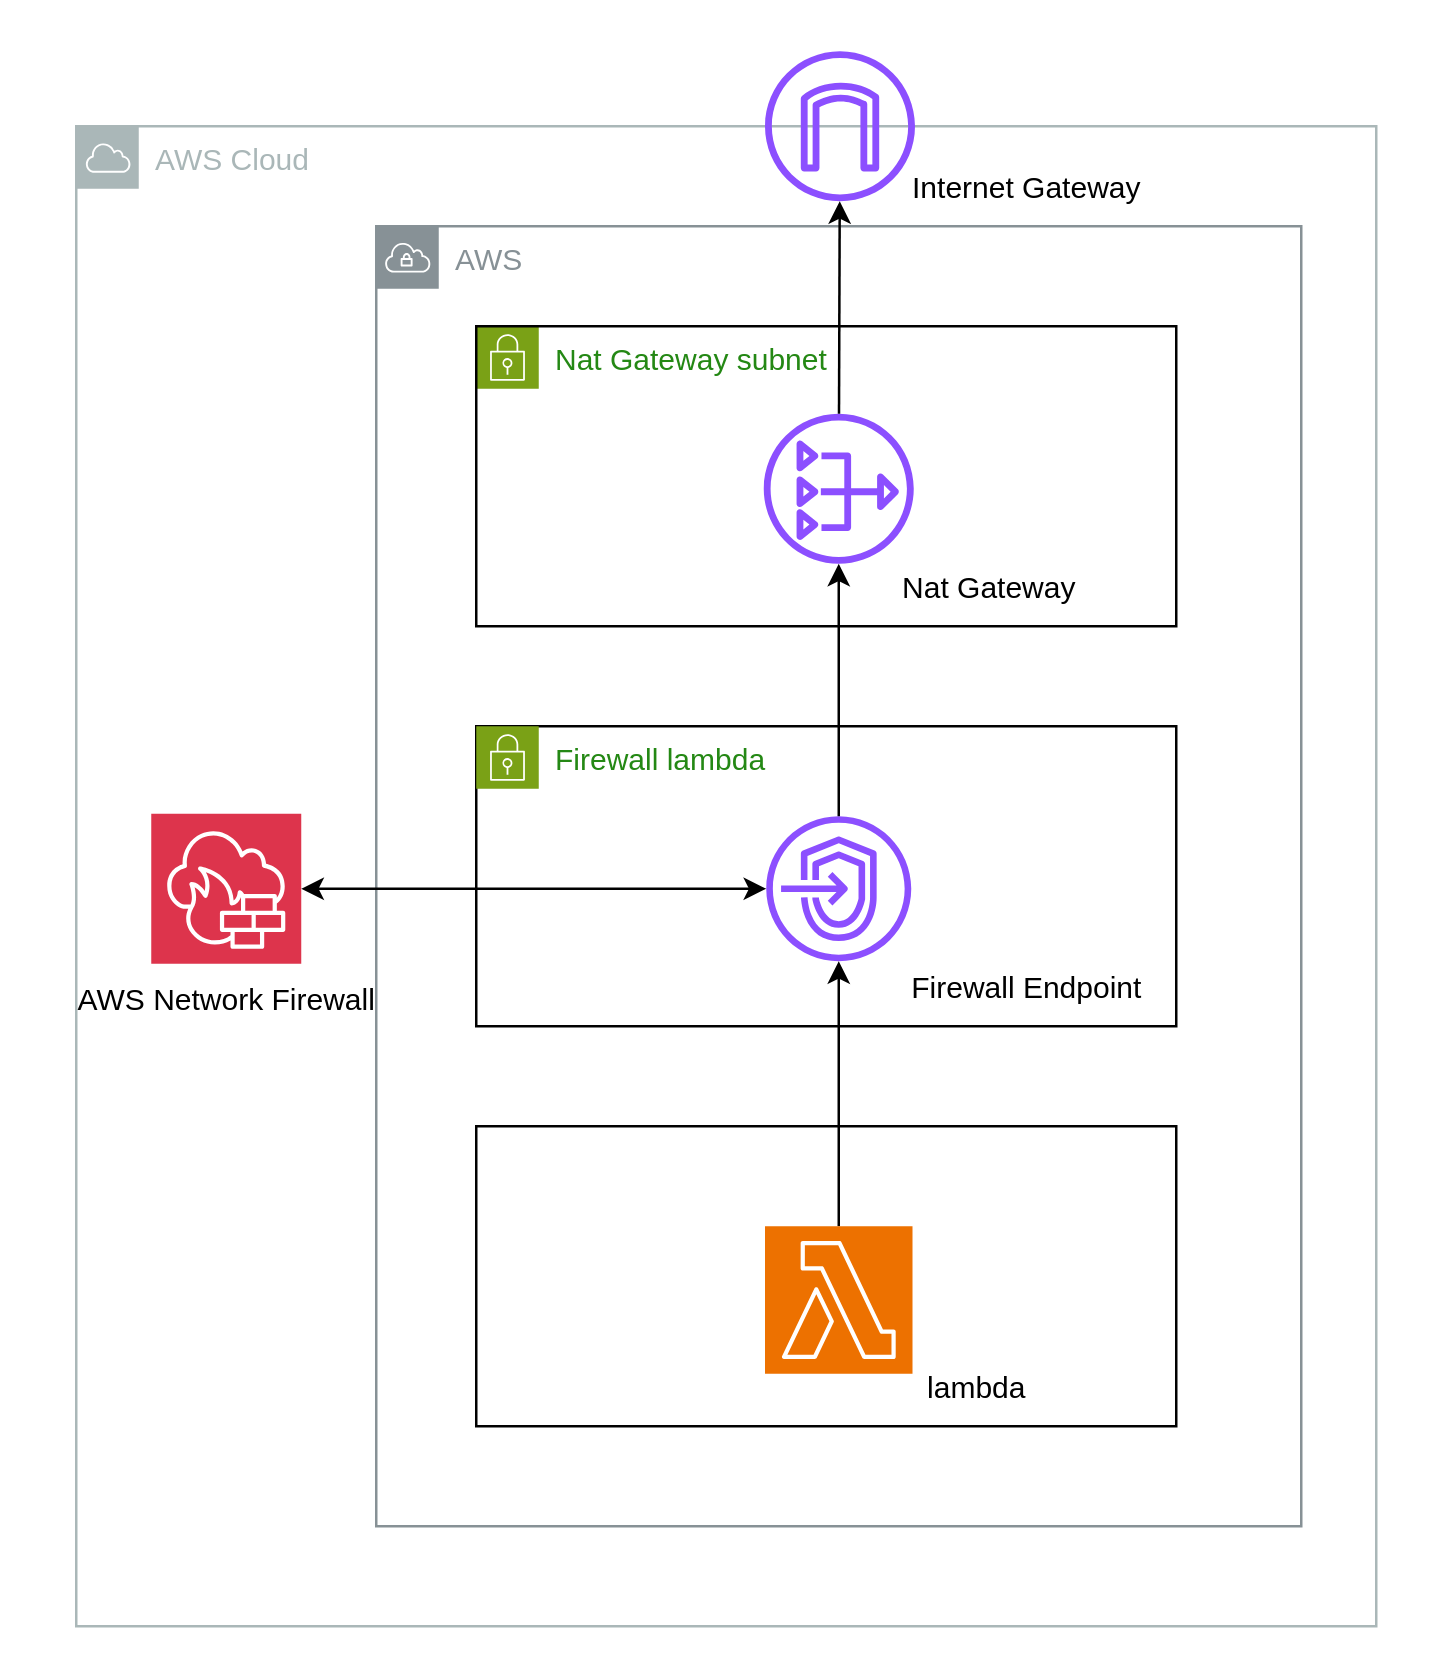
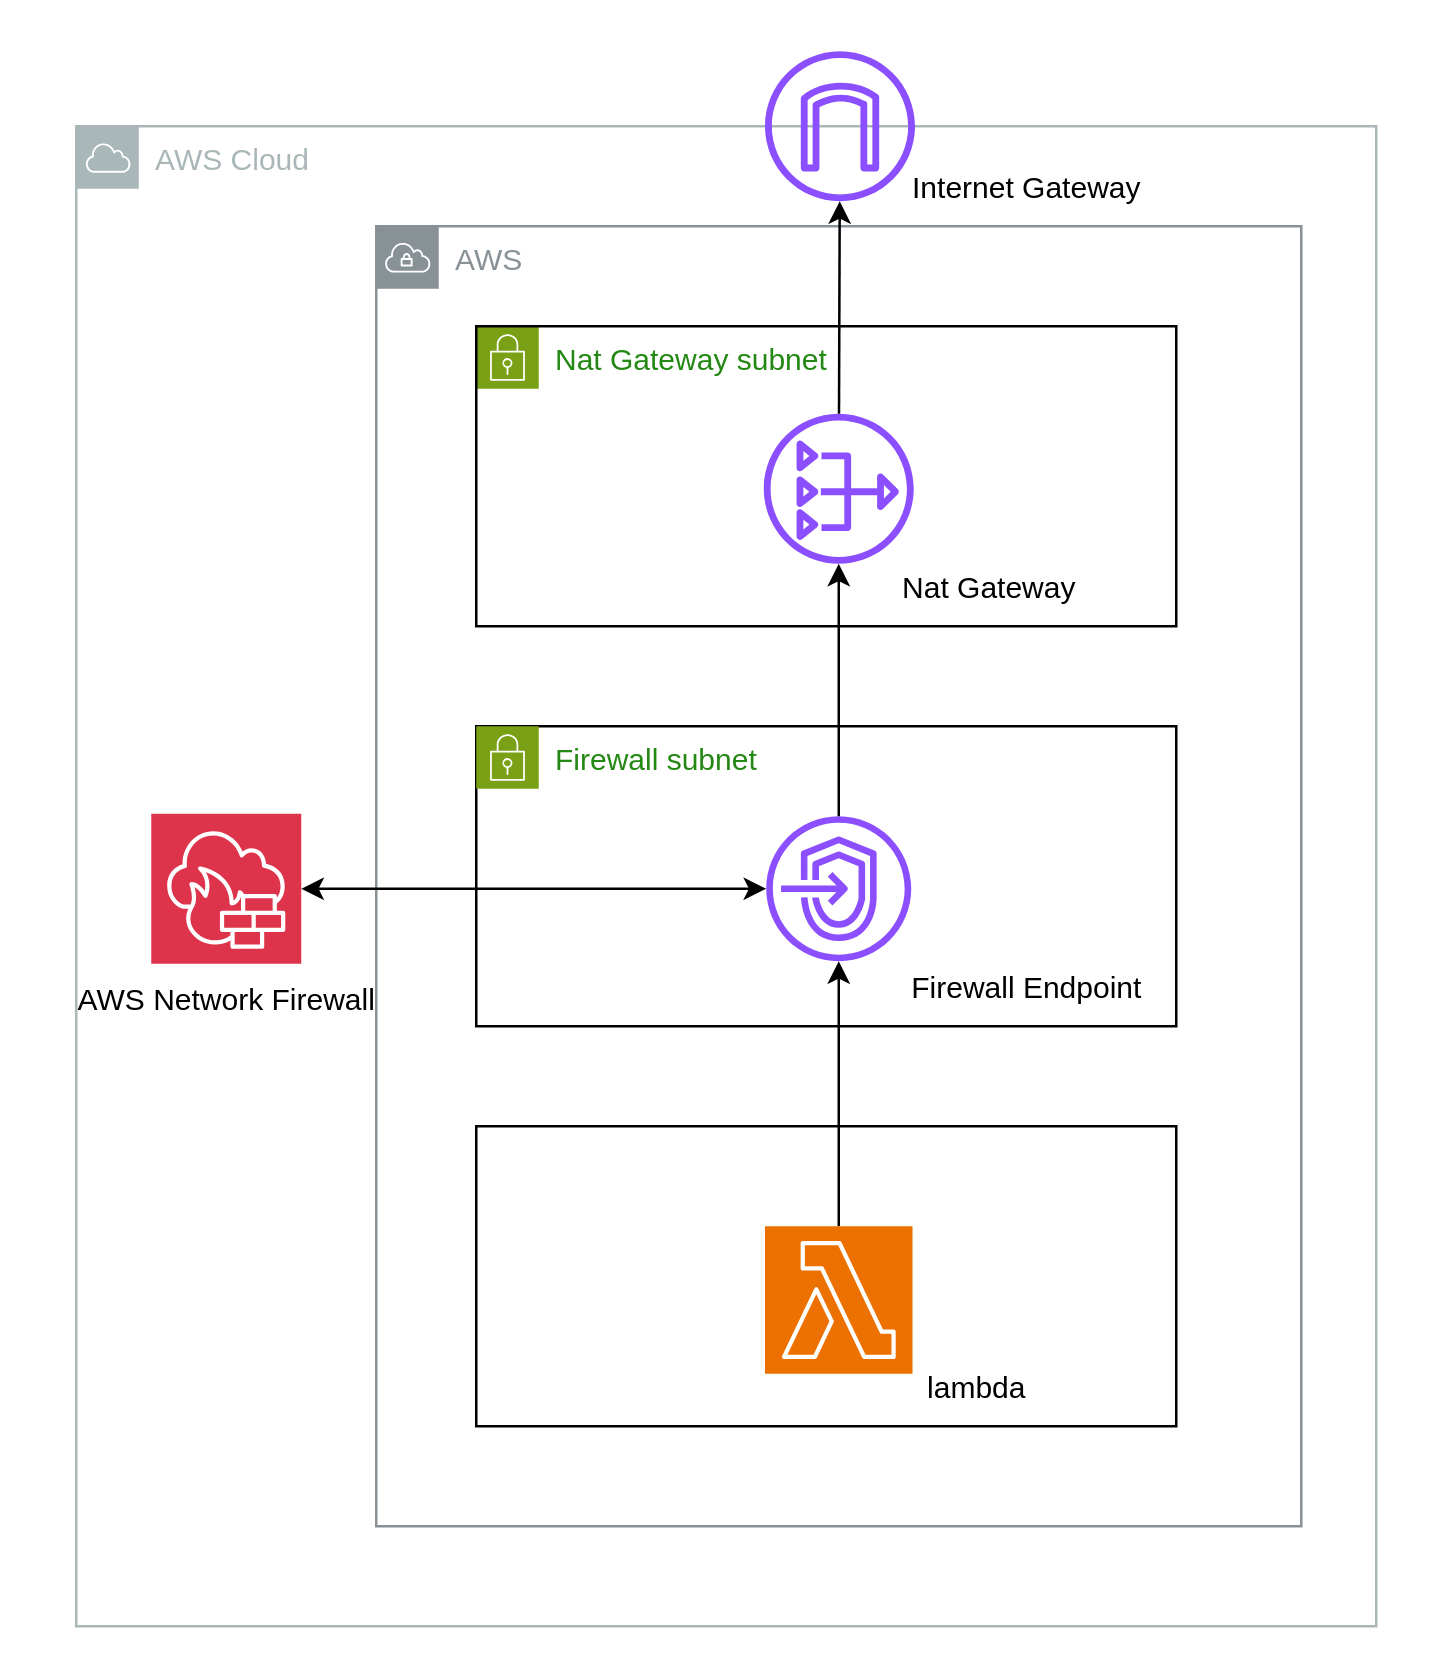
(663, 762) -> (667, 762)
